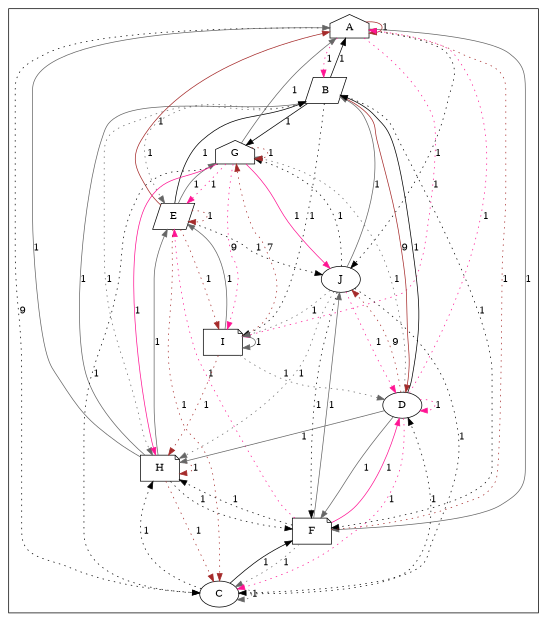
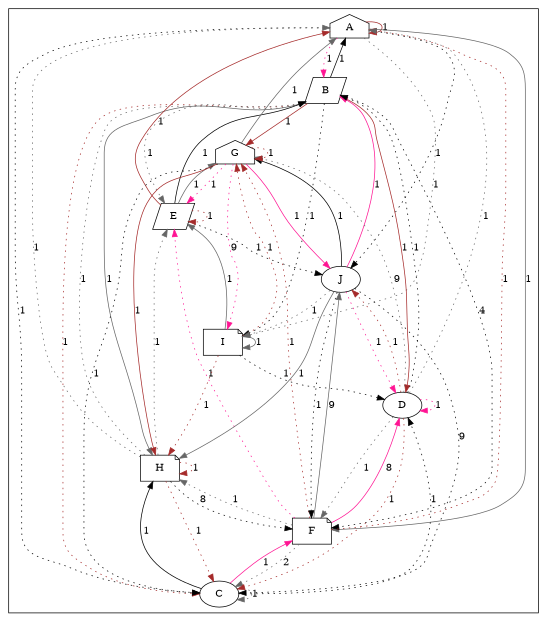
(280, 122) -> (280, 122)
(33, 139) -> (33, 139)
(374, 181) -> (374, 181)
(485, 187) -> (485, 187)
(104, 193) -> (104, 193)
(323, 198) -> (323, 198)
(88, 201) -> (88, 201)
(427, 234) -> (427, 234)
(411, 235) -> (411, 235)
(271, 248) -> (271, 248)
(405, 248) -> (405, 248)
(200, 275) -> none
(397, 279) -> (397, 279)
(134, 284) -> (134, 284)
(23, 311) -> (23, 311)
(483, 311) -> (483, 311)
none -> (288, 341)
(396, 342) -> (396, 342)
(154, 345) -> (154, 345)
(306, 386) -> (306, 386)
(280, 390) -> (280, 390)
(332, 405) -> (332, 405)
(177, 406) -> (63, 295)
(286, 436) -> none
(462, 437) -> (462, 437)
(357, 463) -> (357, 463)
(389, 468) -> (389, 468)
(203, 500) -> (203, 500)
(238, 507) -> (238, 507)
(352, 534) -> (352, 534)
(147, 552) -> (147, 552)
(256, 562) -> (256, 562)
(287, 563) -> (287, 563)
